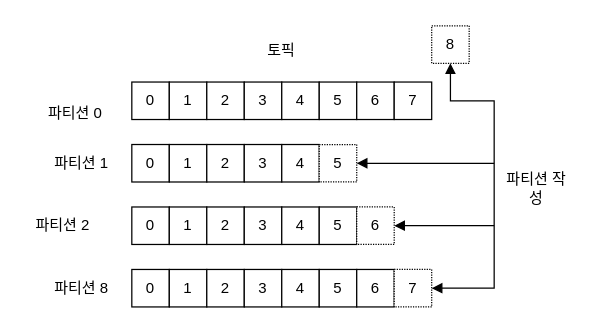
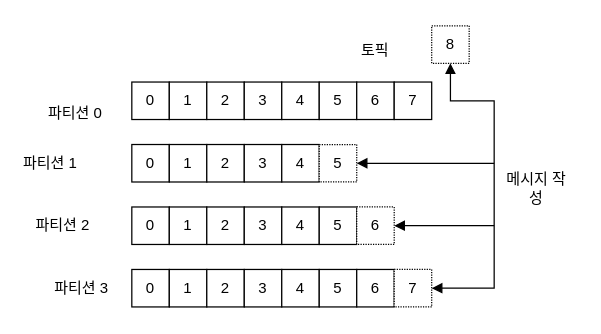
(282, 51) -> (376, 51)
(82, 163) -> (51, 163)
(537, 188) -> (537, 188)
(82, 288) -> (82, 288)
